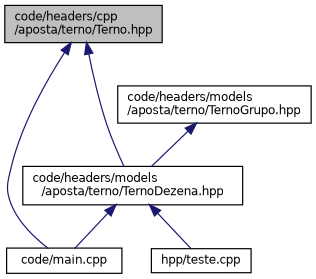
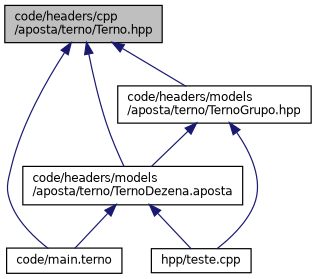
none -> (154, 68)
(133, 186) -> (133, 186)
none -> (257, 196)
(64, 261) -> (64, 261)
